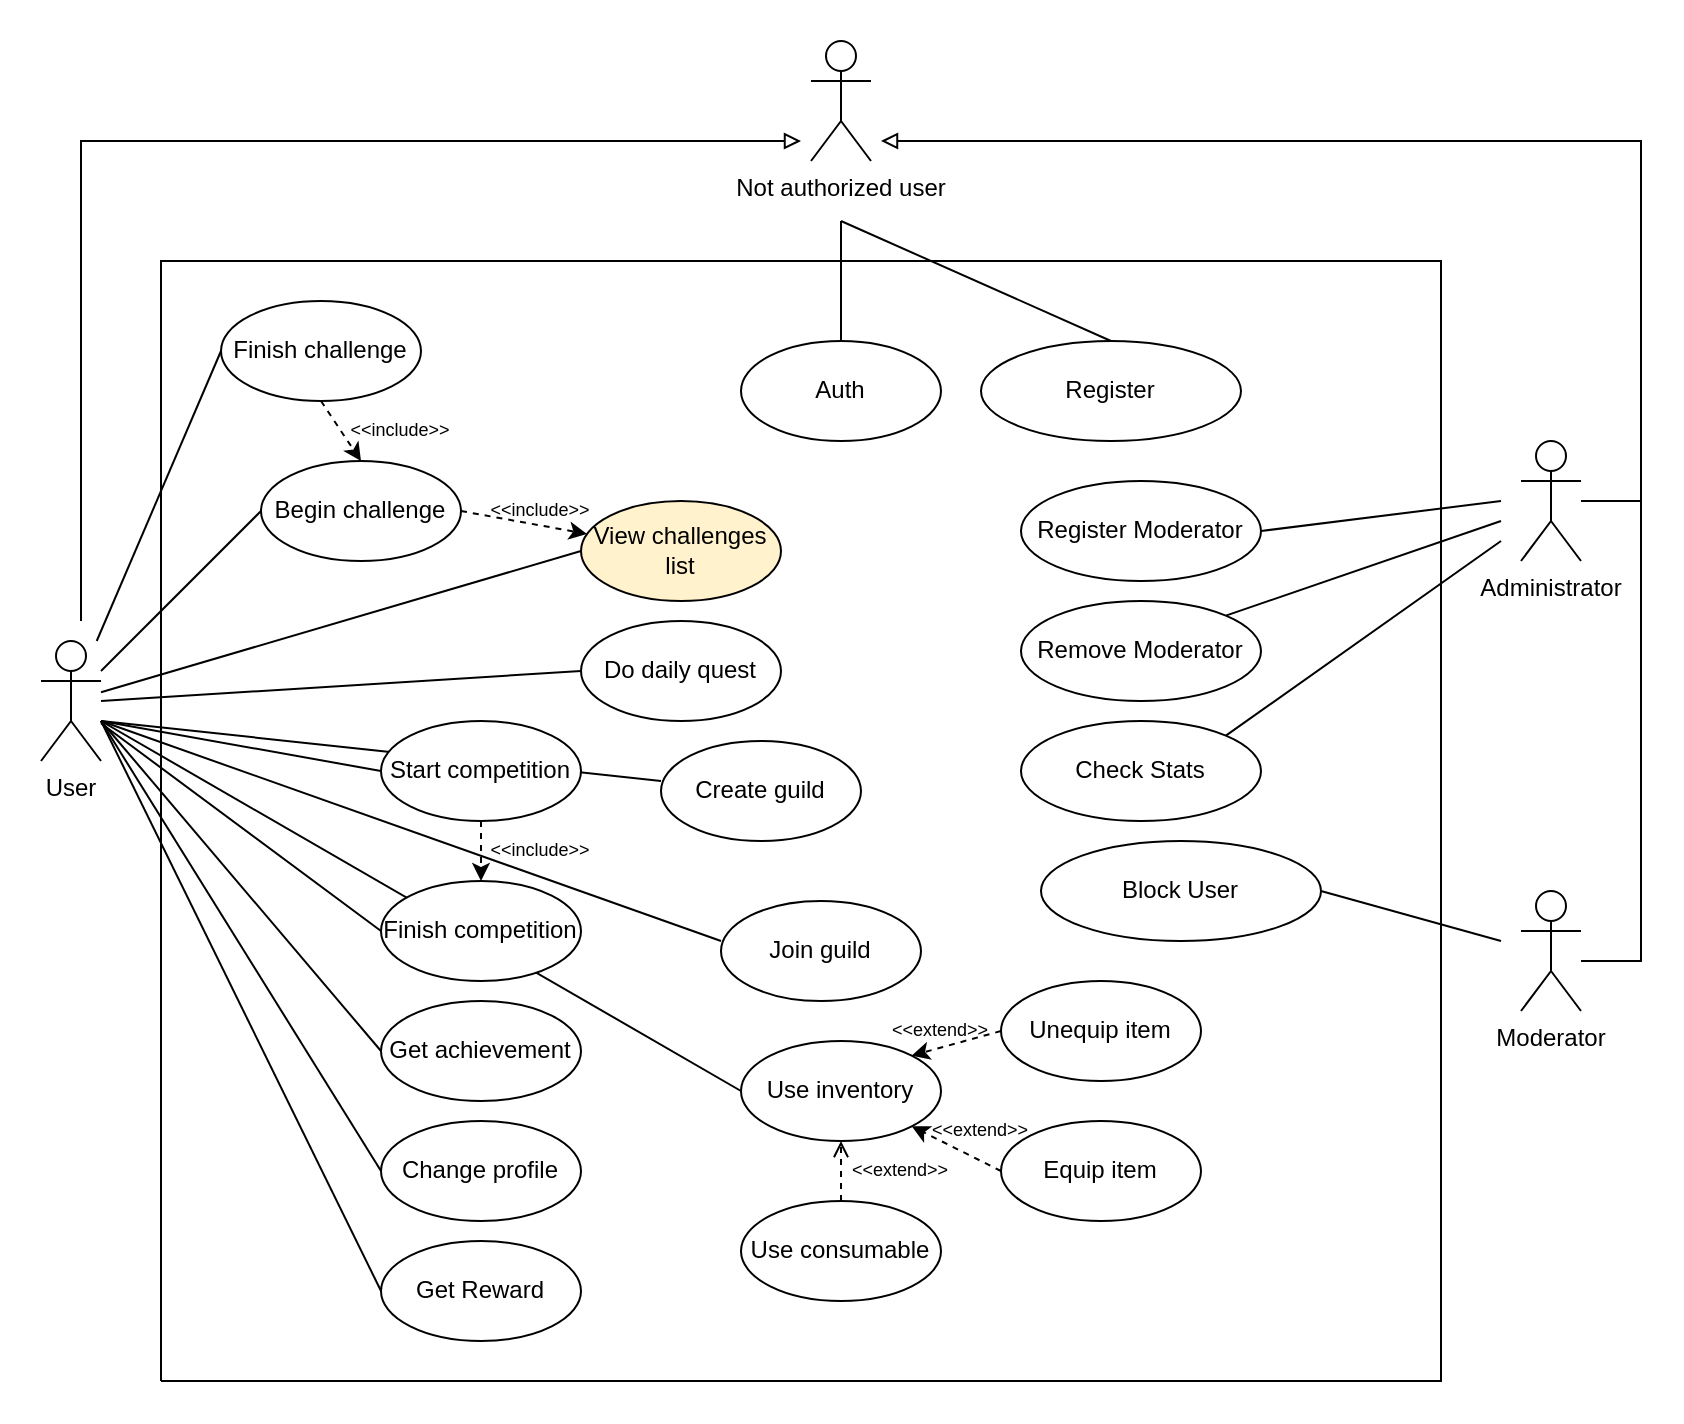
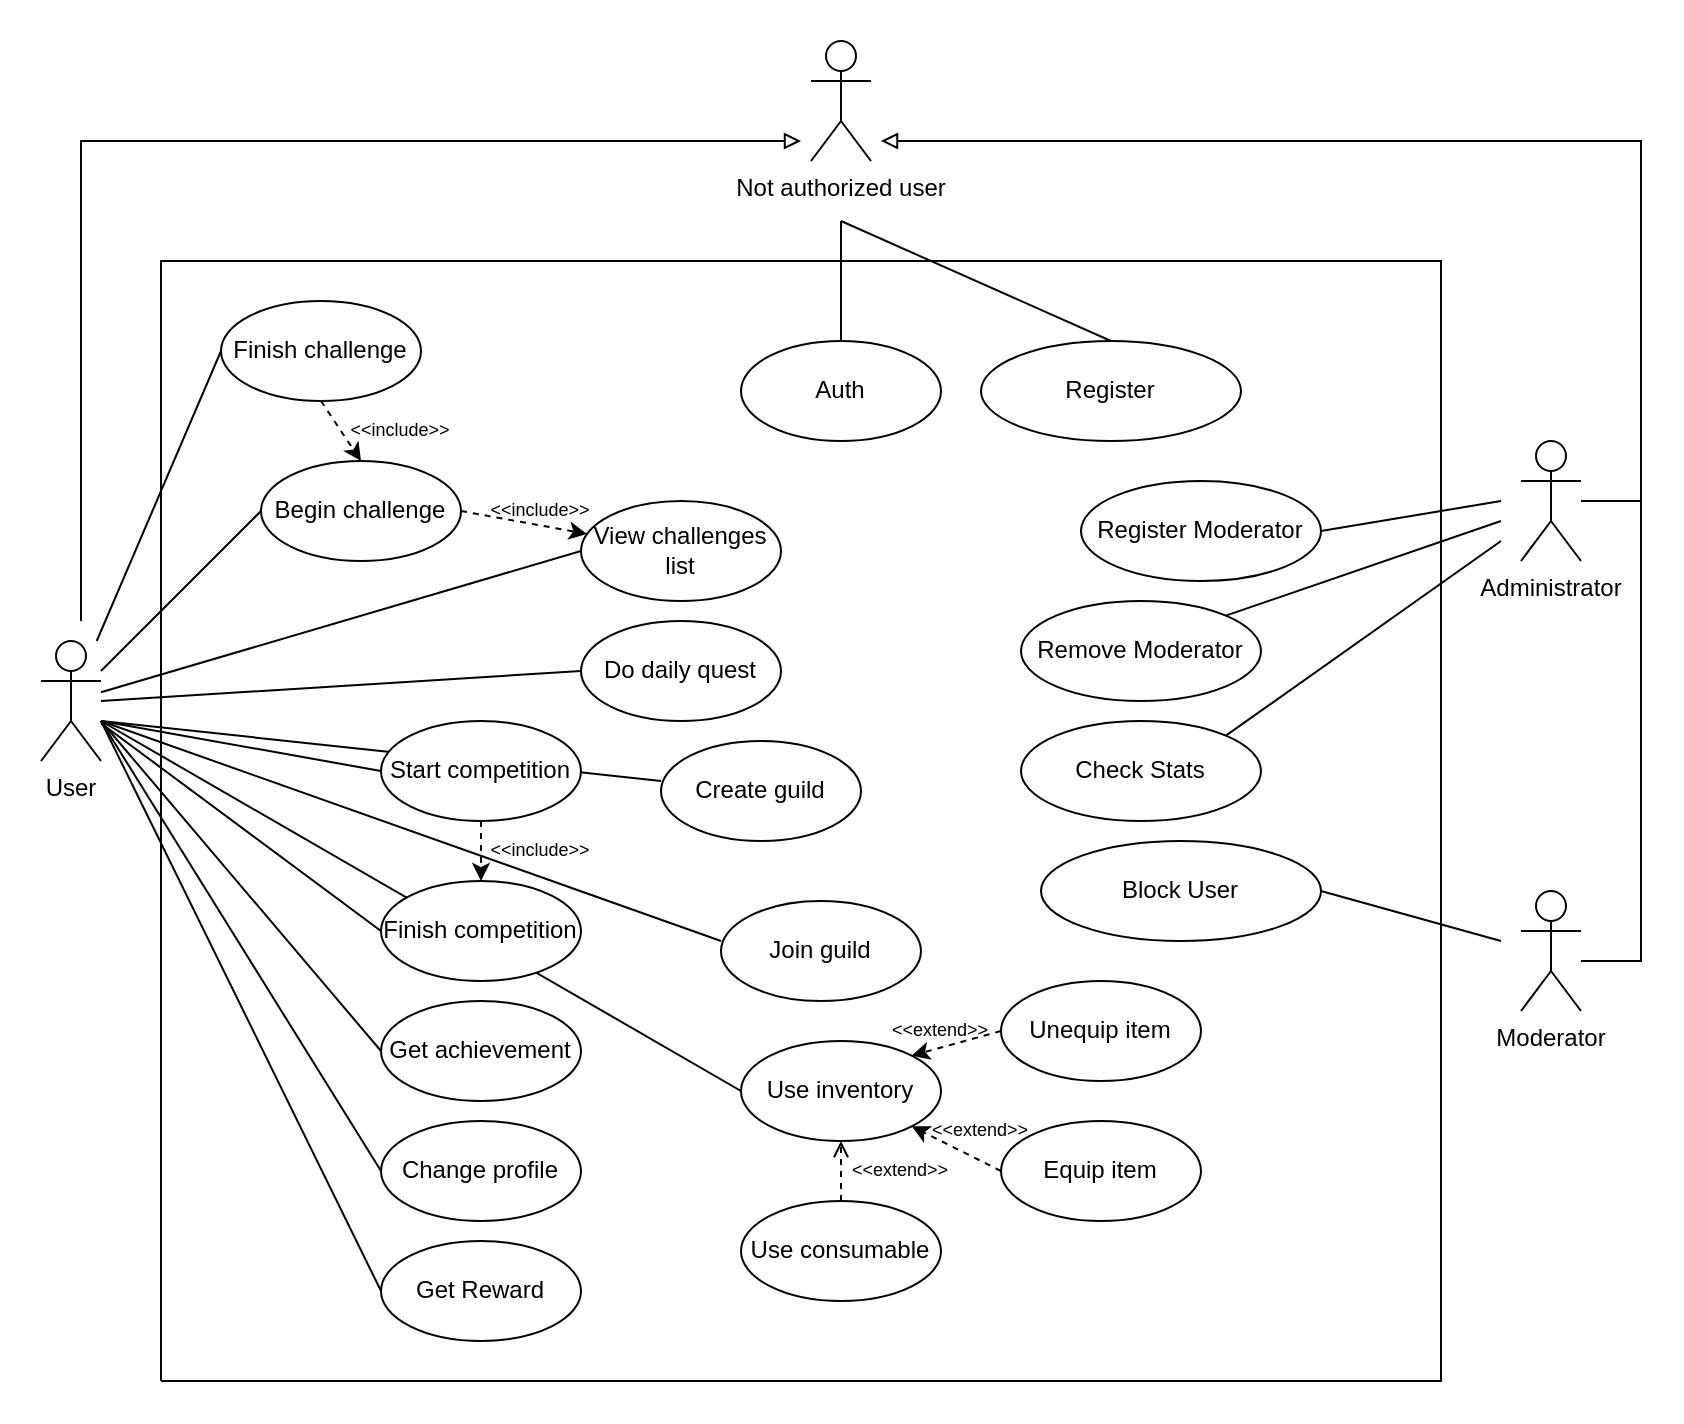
(1141, 531) -> (1201, 531)
(681, 551) -> (681, 551)
